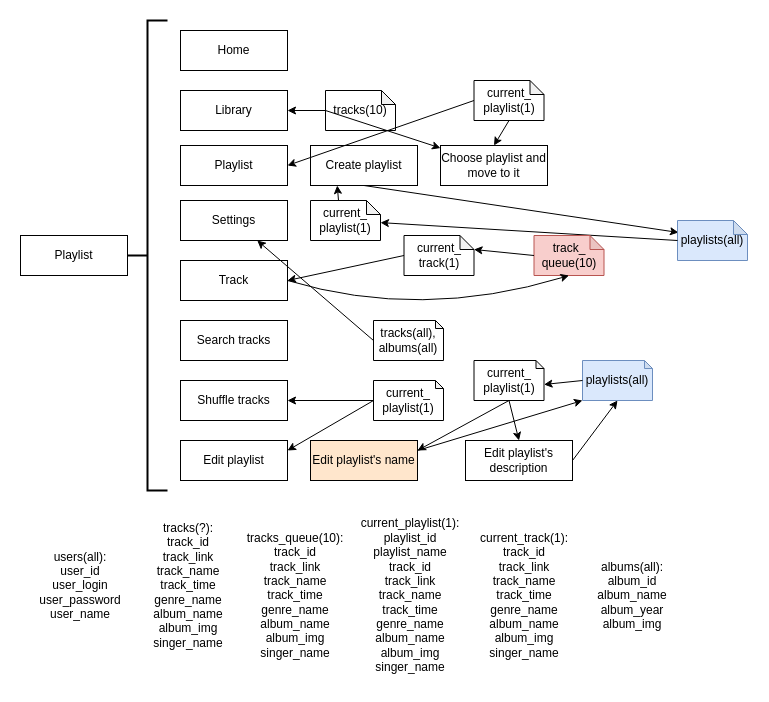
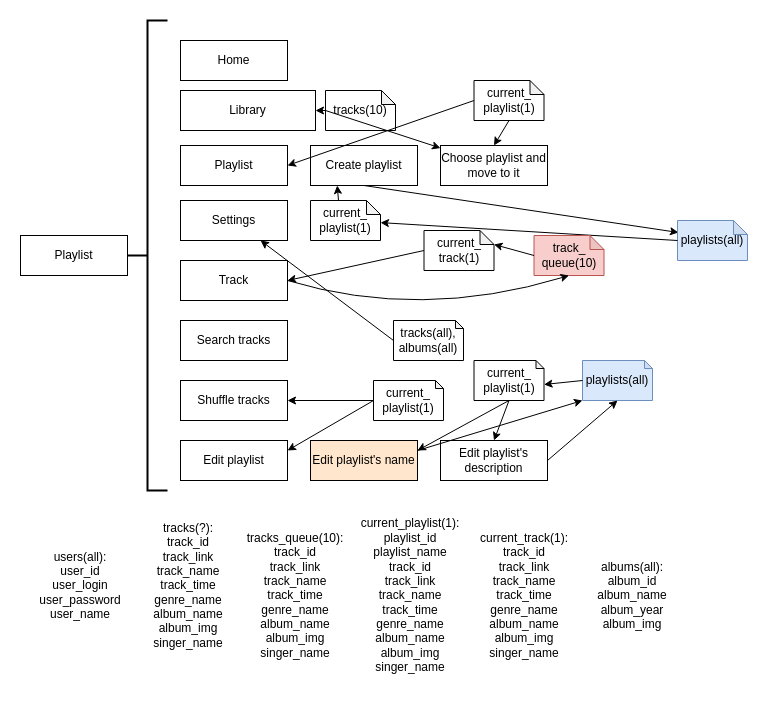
(234, 51) -> (234, 61)
(234, 111) -> (248, 111)
(439, 256) -> (459, 251)
(409, 341) -> (429, 341)
(519, 461) -> (494, 461)
